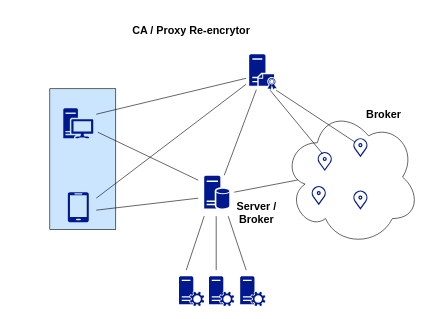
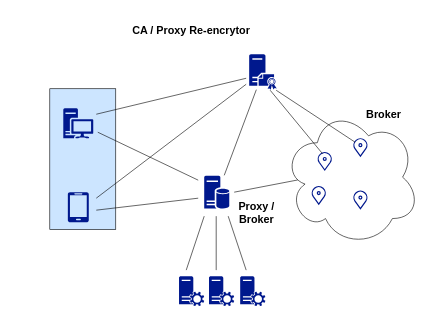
(257, 213) -> (257, 213)
